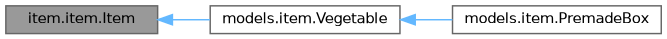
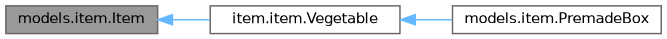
(82, 20) -> (82, 20)
(305, 20) -> (305, 20)
